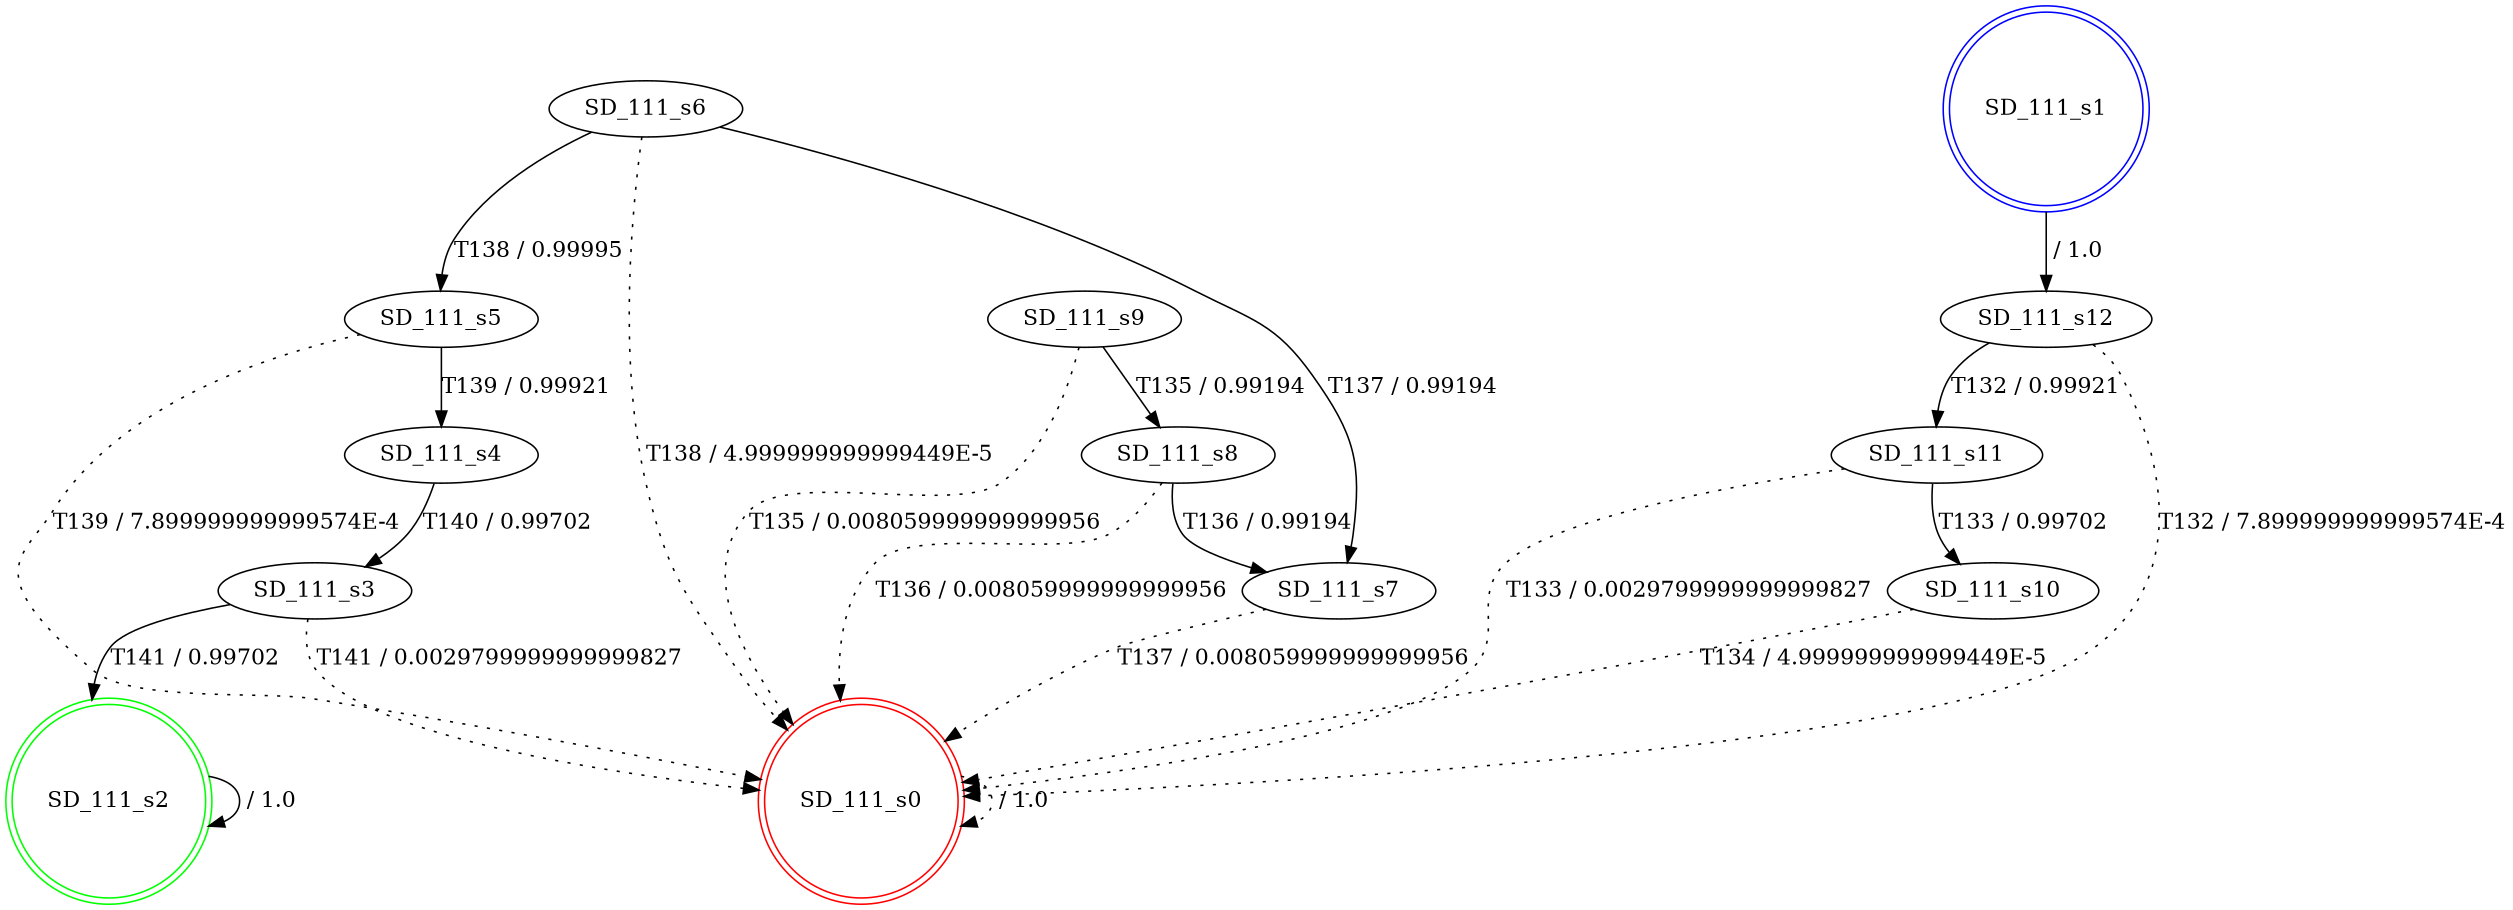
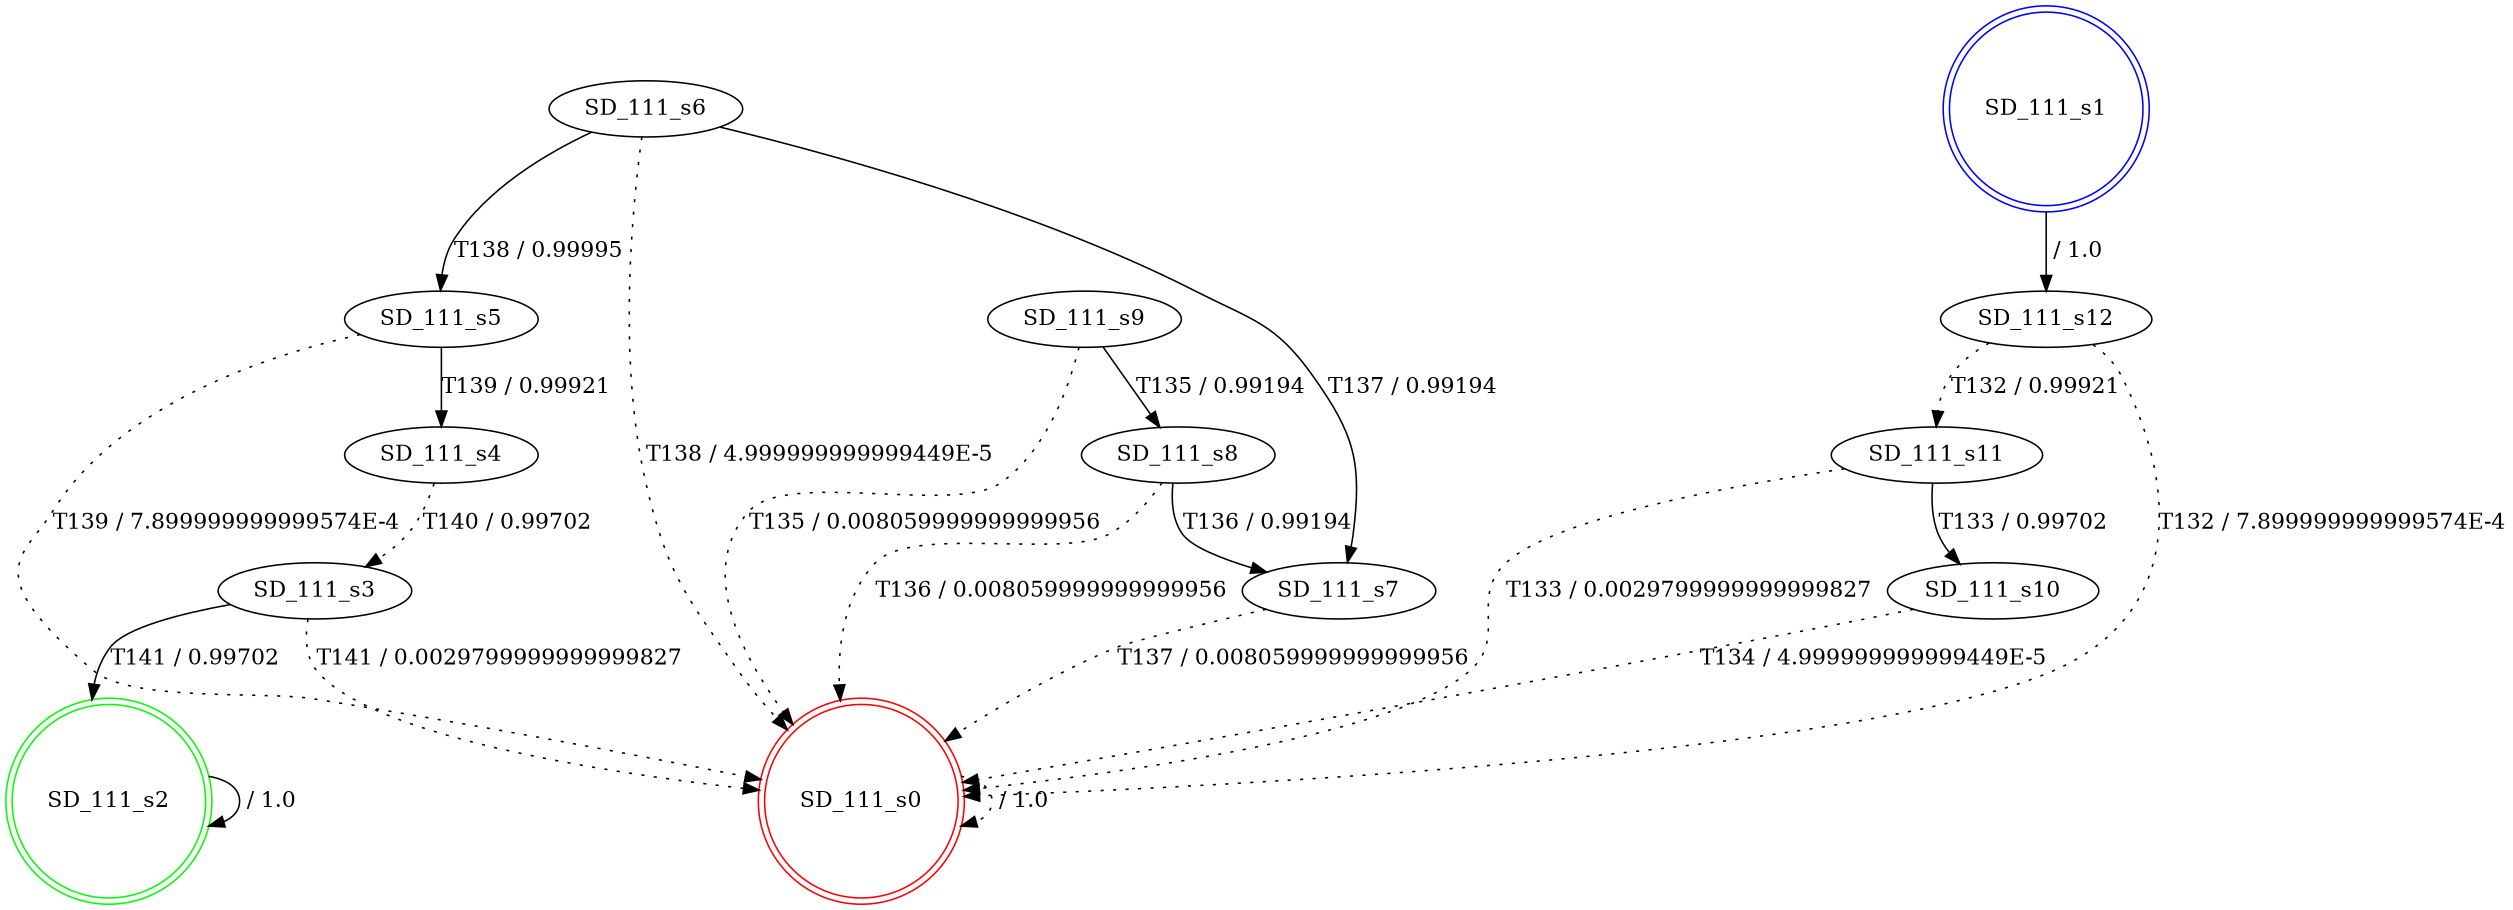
(1955, 371) -> (1955, 371)
(414, 526) -> (414, 526)
